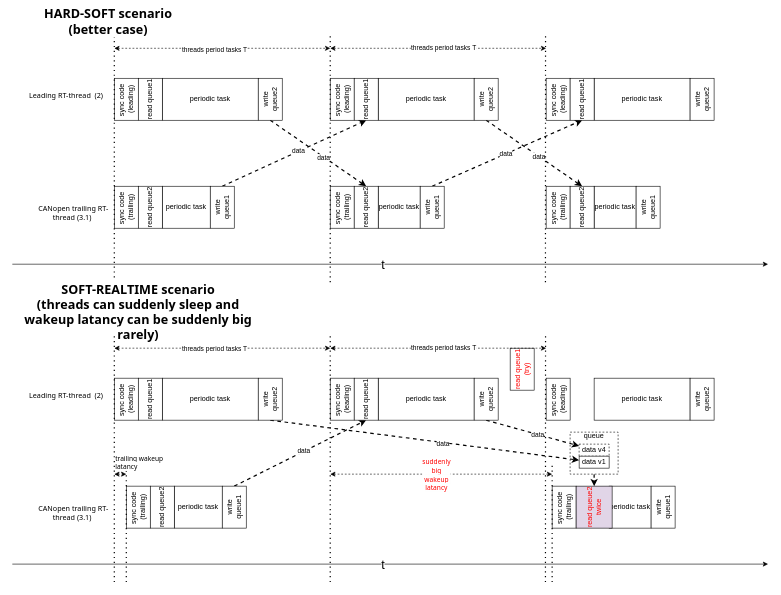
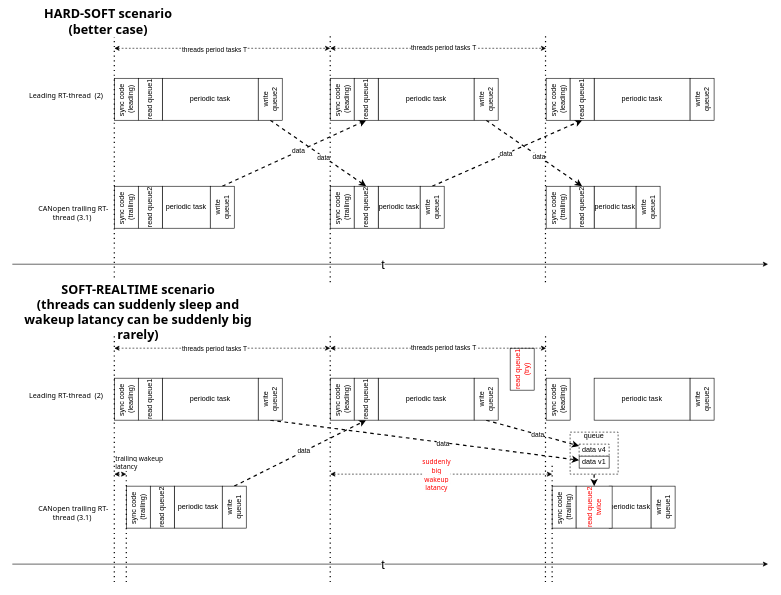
(594, 507) -> (594, 507)
